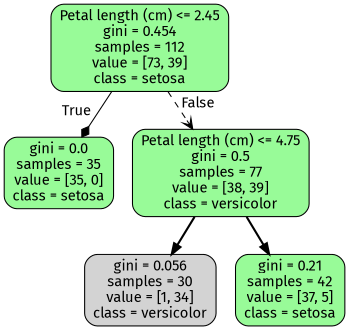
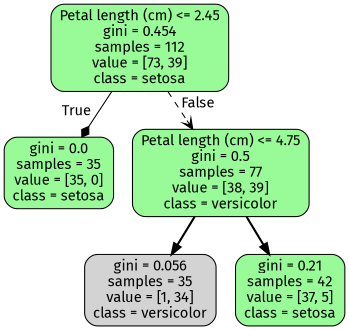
(150, 290) -> (150, 290)
